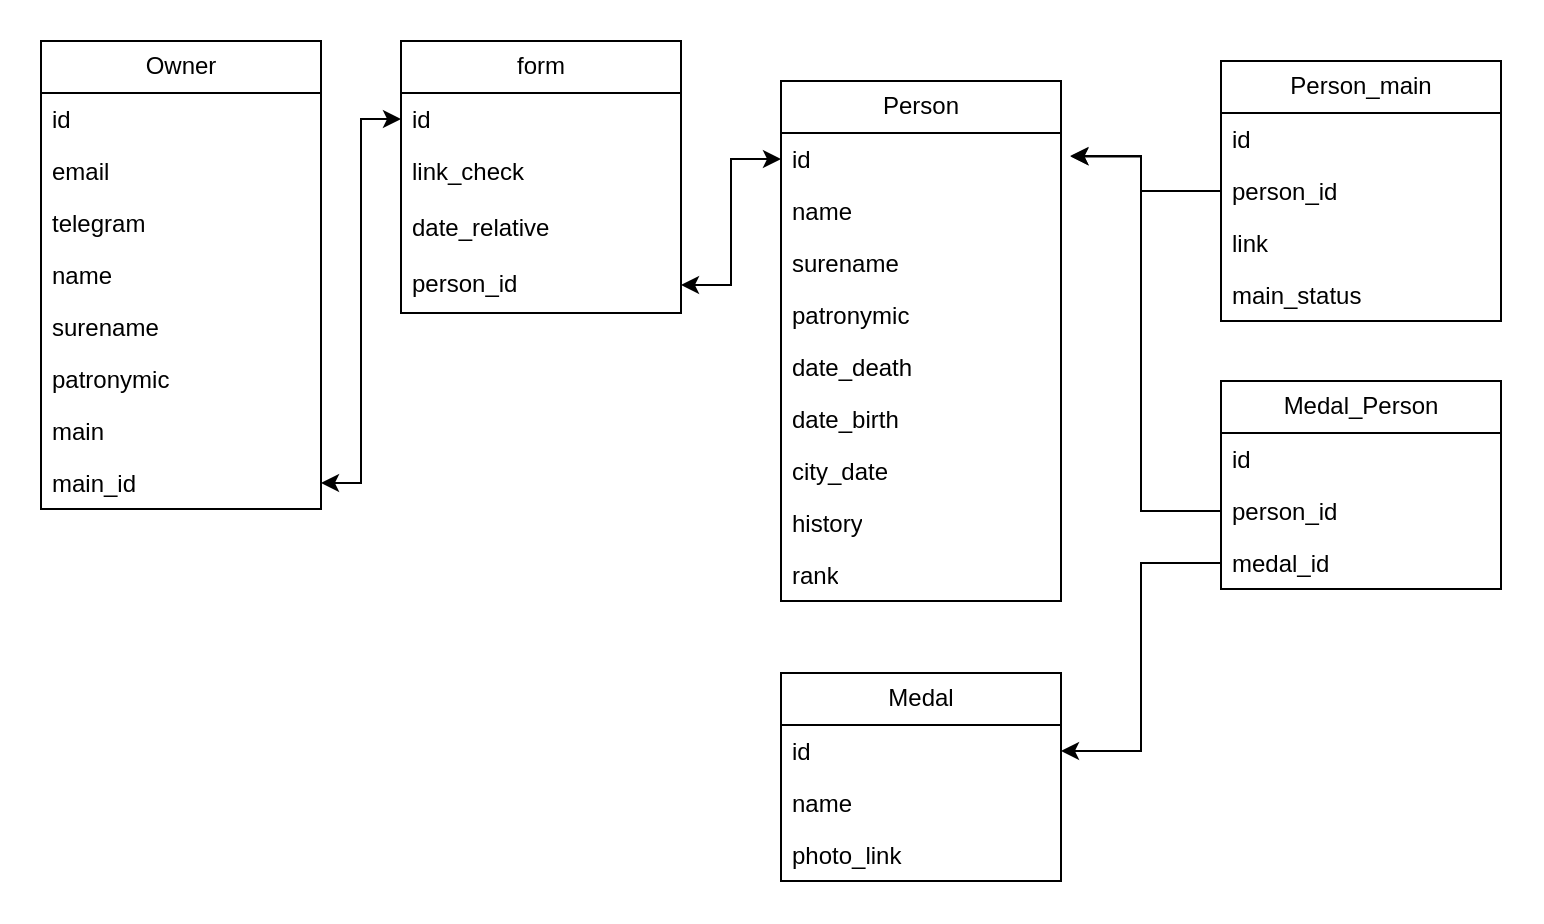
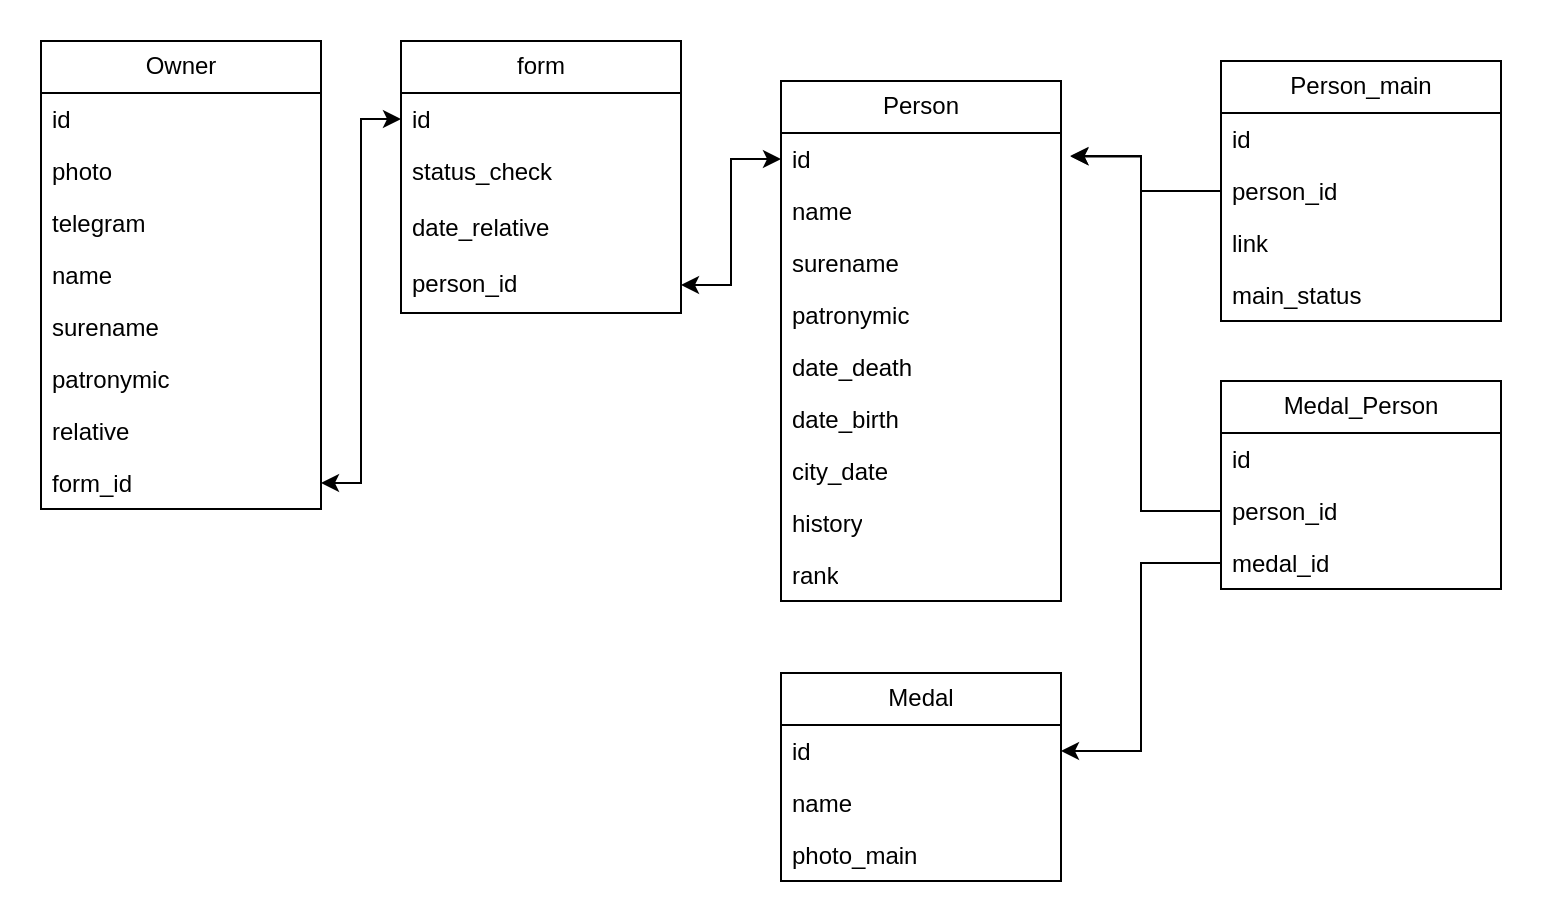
(80, 173) -> (87, 173)
(474, 173) -> (494, 173)
(77, 433) -> (101, 433)
(94, 485) -> (97, 485)
(854, 857) -> (857, 857)
